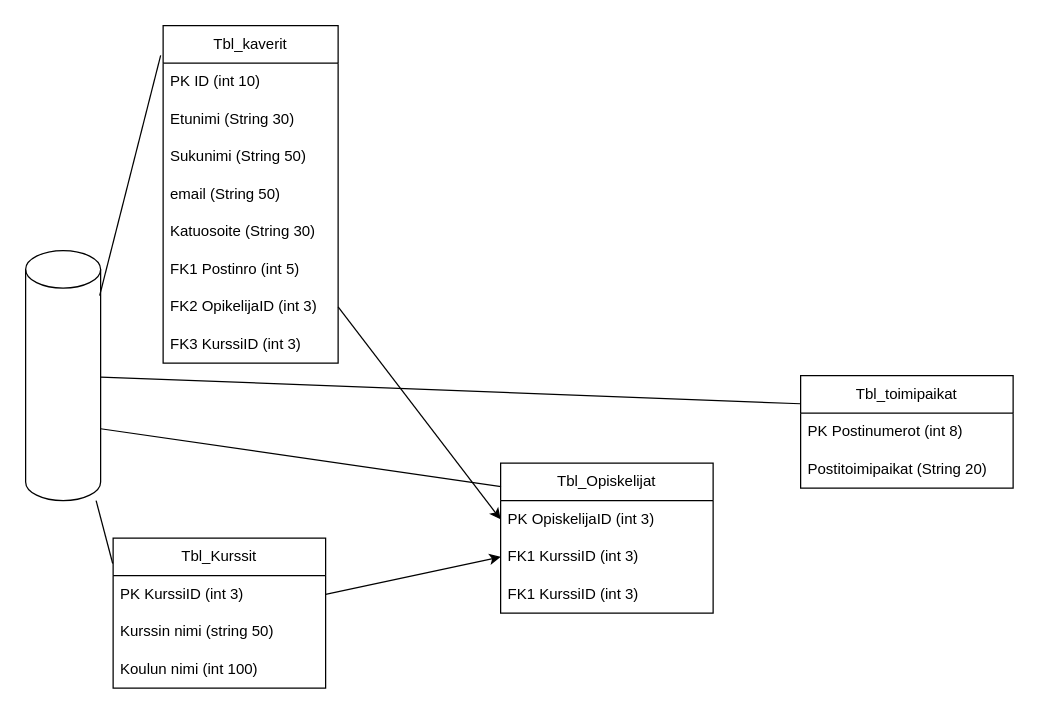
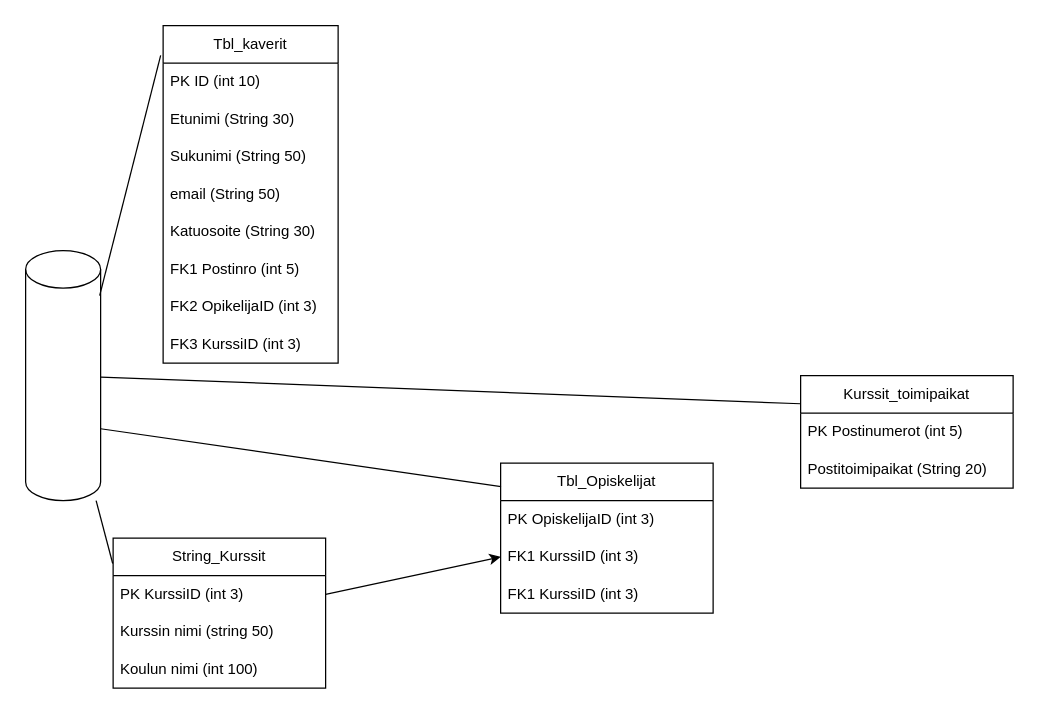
(907, 394) -> (907, 394)
(418, 411) -> none
(895, 432) -> (895, 432)
(219, 557) -> (219, 557)
